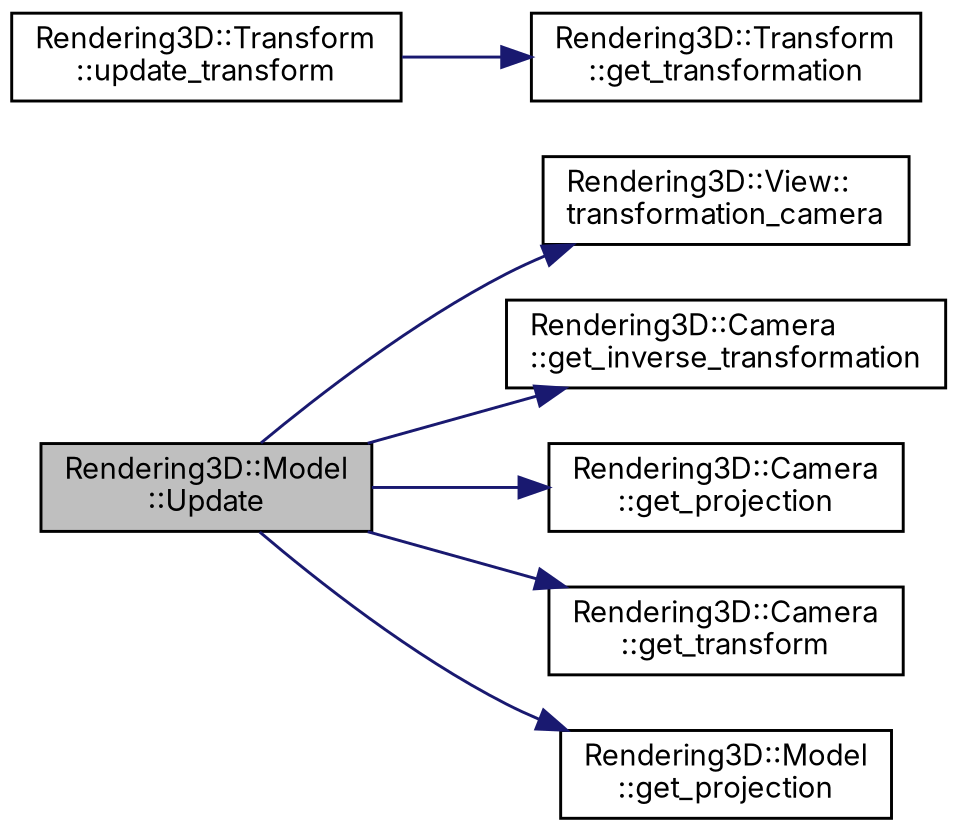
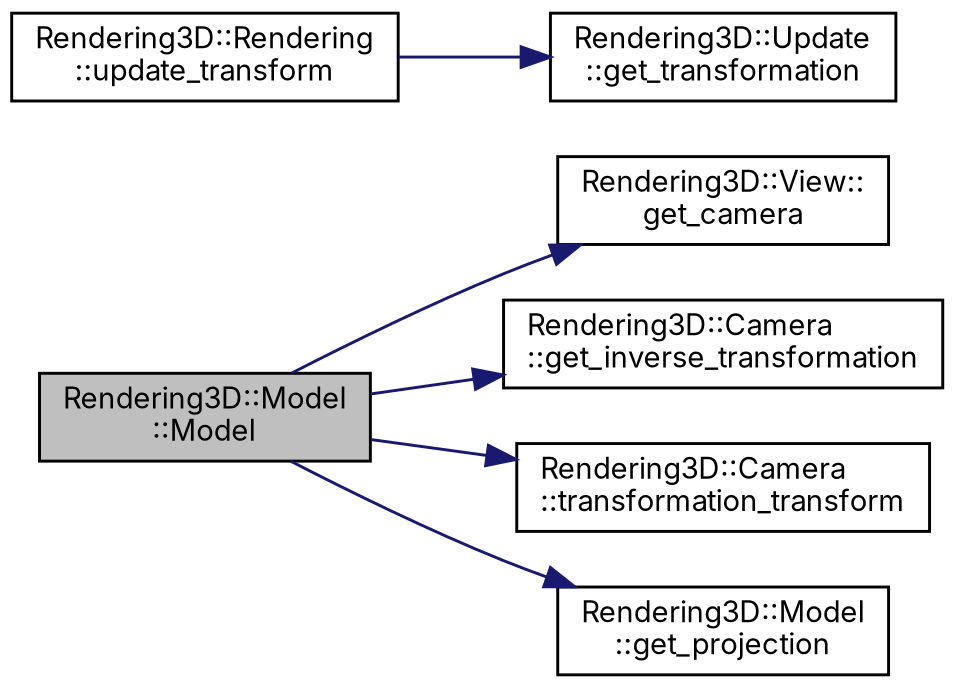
(206, 57) -> (205, 57)
(726, 57) -> (723, 57)
(726, 201) -> (723, 201)
(206, 487) -> (205, 417)
(726, 487) -> none
(726, 631) -> (723, 487)
